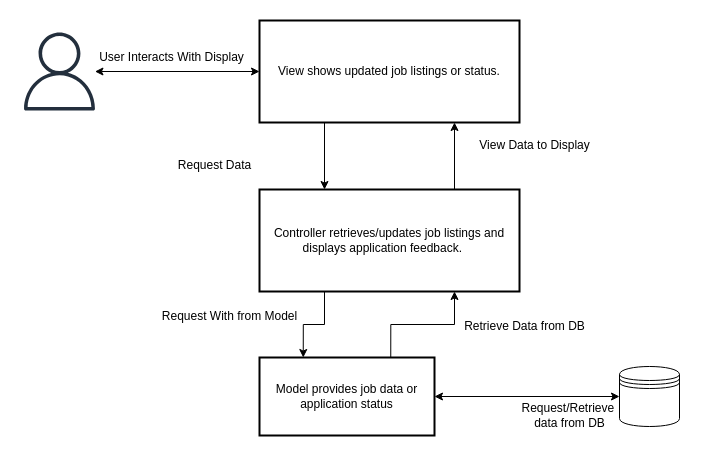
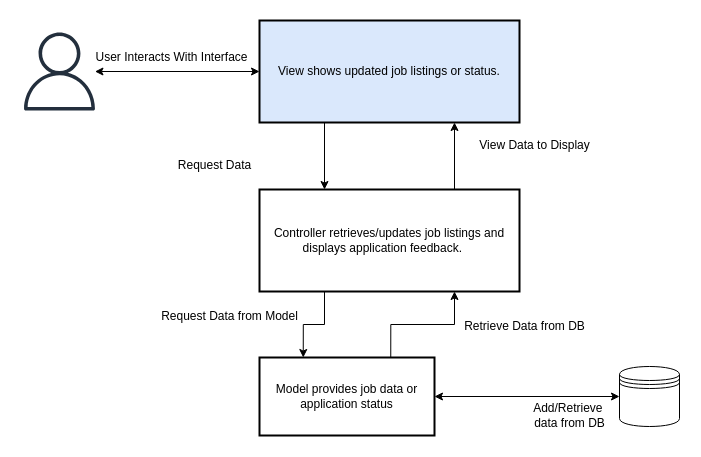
(172, 58) -> (172, 58)
(390, 72) -> (390, 72)
(230, 317) -> (230, 317)
(570, 416) -> (570, 416)
